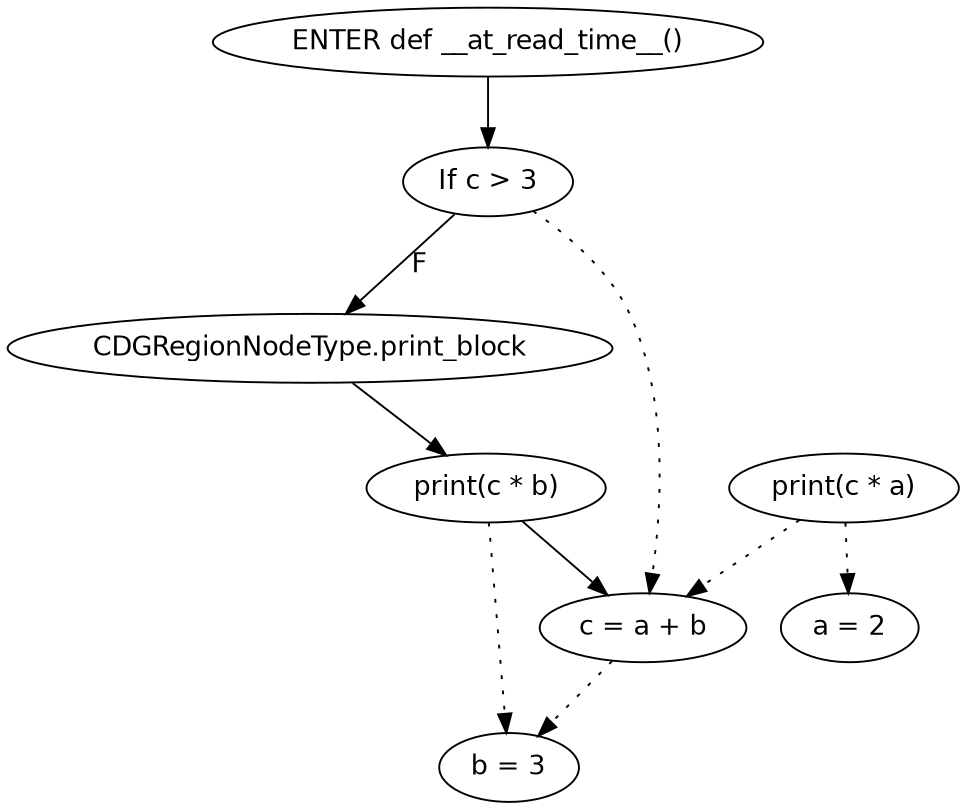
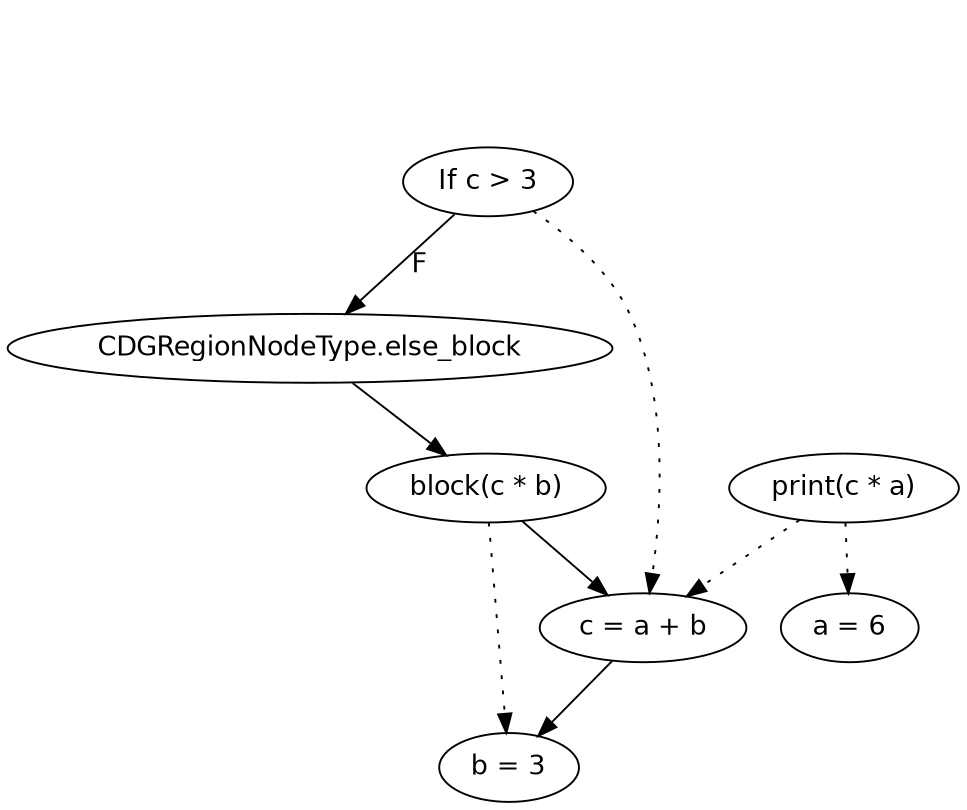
(488, 42) -> none
(310, 348) -> (310, 348)
(486, 488) -> (486, 488)
(850, 628) -> (850, 628)
(582, 692) -> (582, 692)
